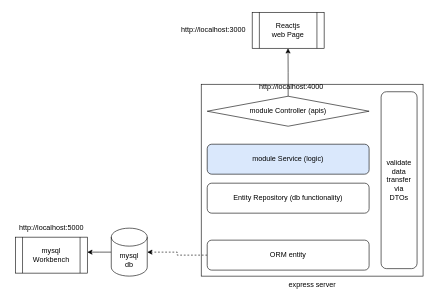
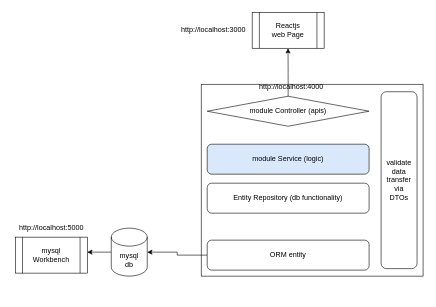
(177, 255) -> (177, 255)
(312, 285) -> none
